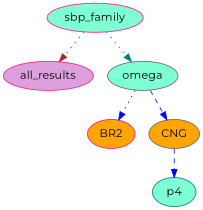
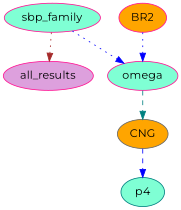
(116, 44) -> (95, 45)
(143, 76) -> (143, 76)
(129, 102) -> (143, 43)
(157, 102) -> (143, 101)
